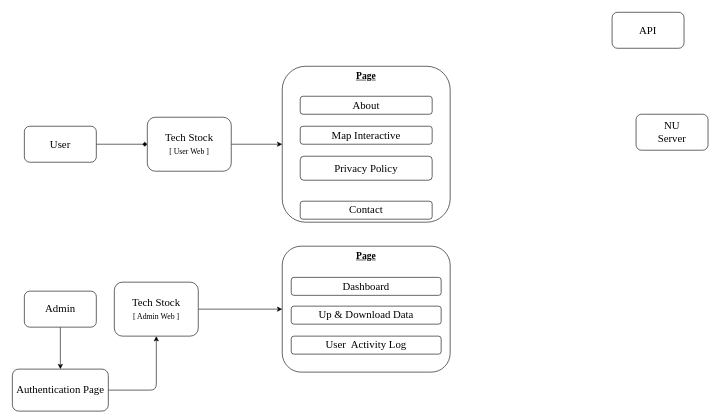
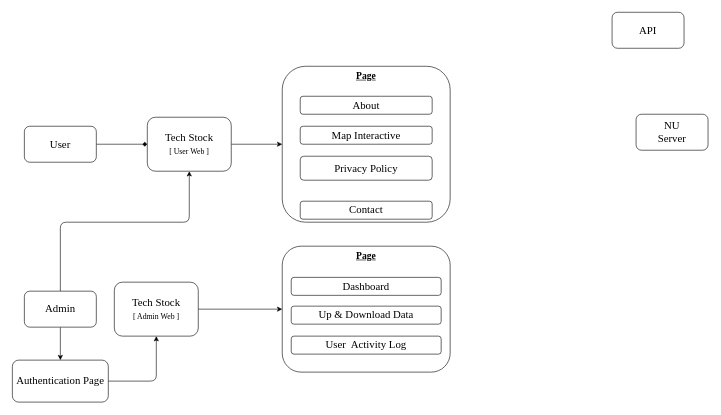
none -> (60, 255)
(60, 390) -> (60, 381)
